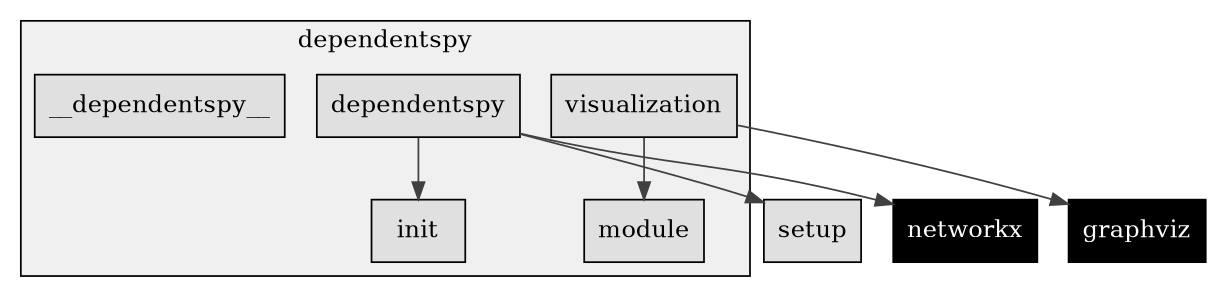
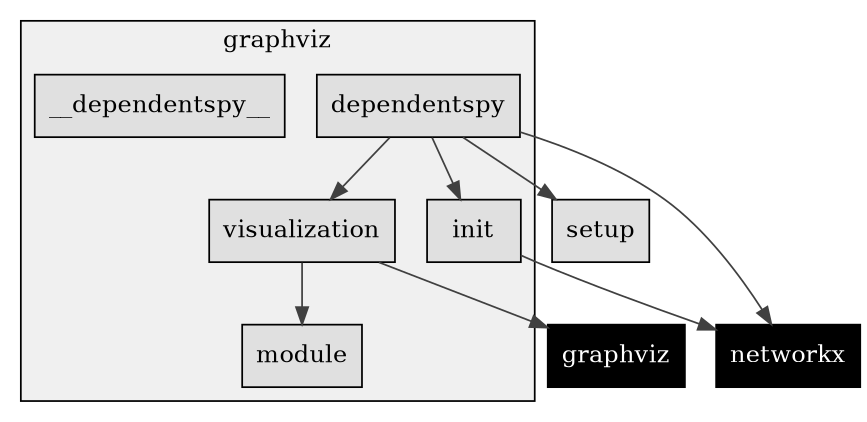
(385, 41) -> (278, 41)
none -> (366, 162)
none -> (609, 291)
